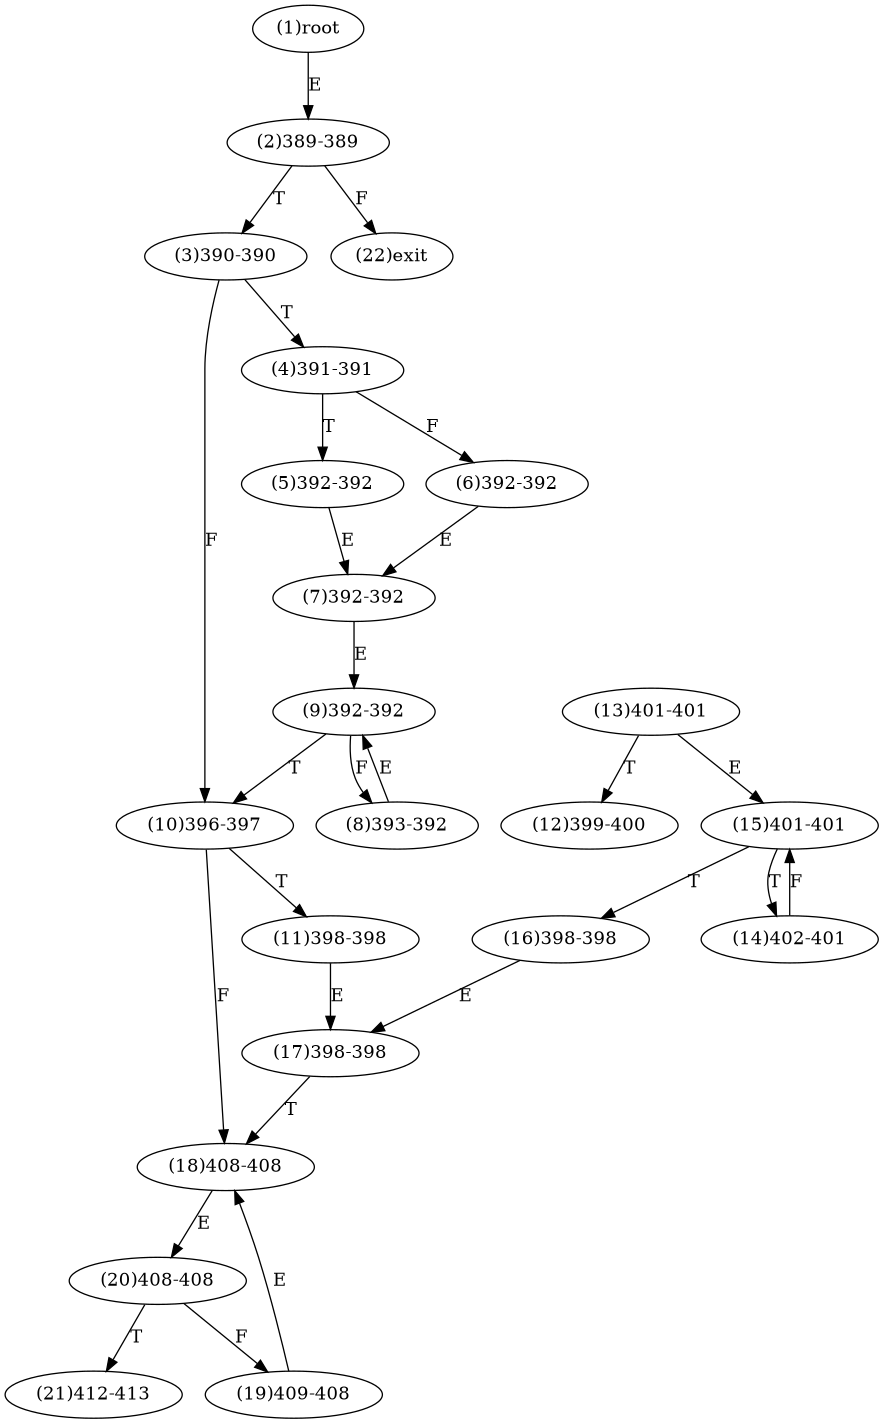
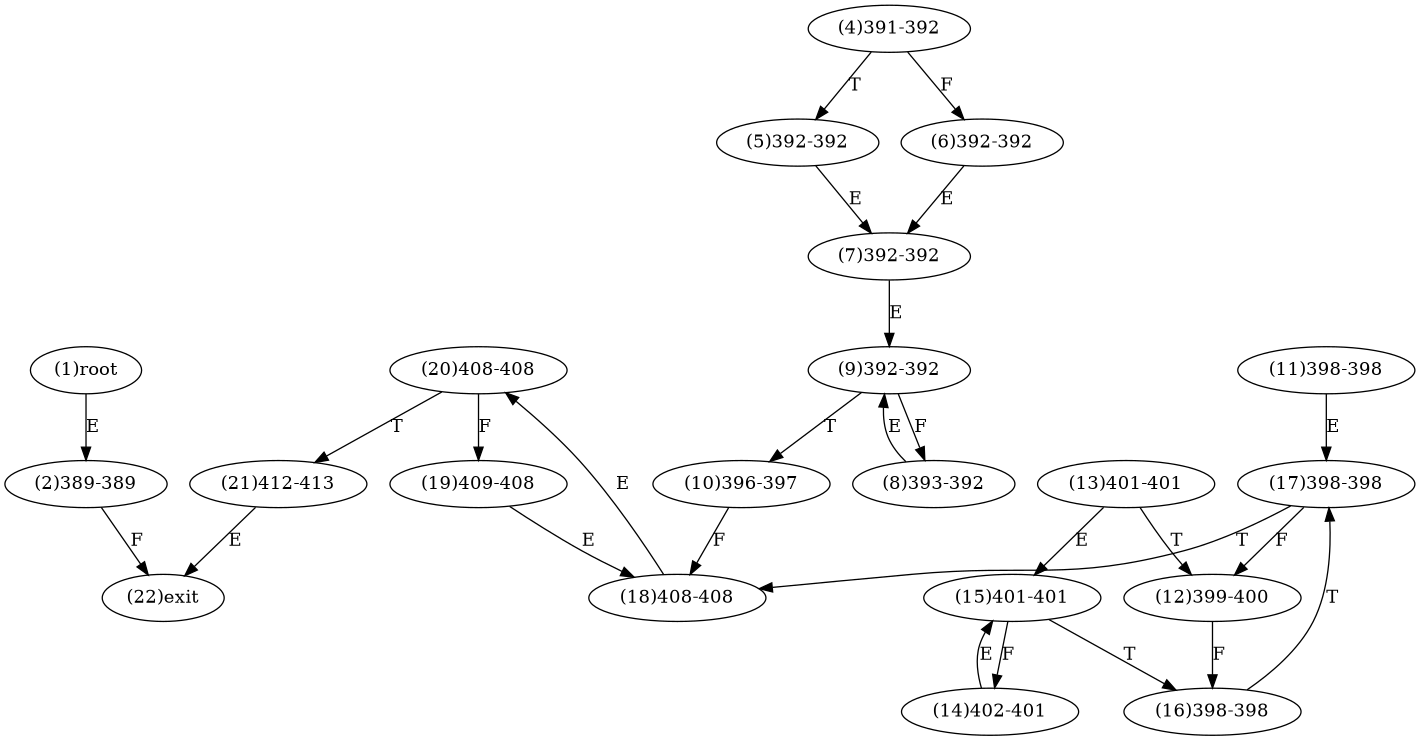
(226, 256) -> none
(323, 370) -> (889, 29)
none -> (225, 537)
none -> (1274, 537)
none -> (1212, 648)
(263, 878) -> none
(775, 882) -> (1008, 655)
(796, 882) -> (987, 655)
(466, 996) -> (1333, 598)
